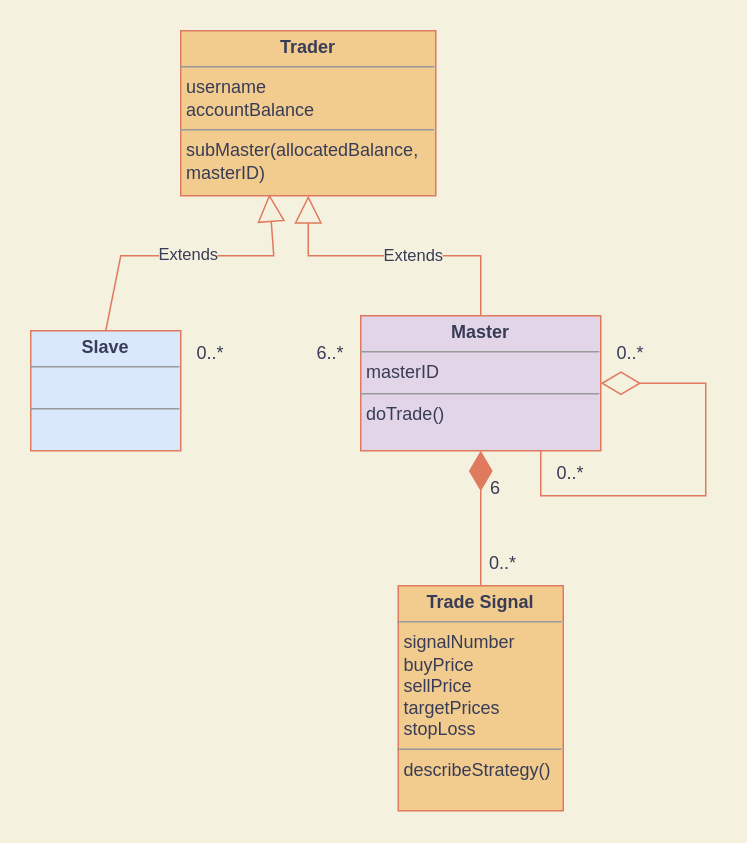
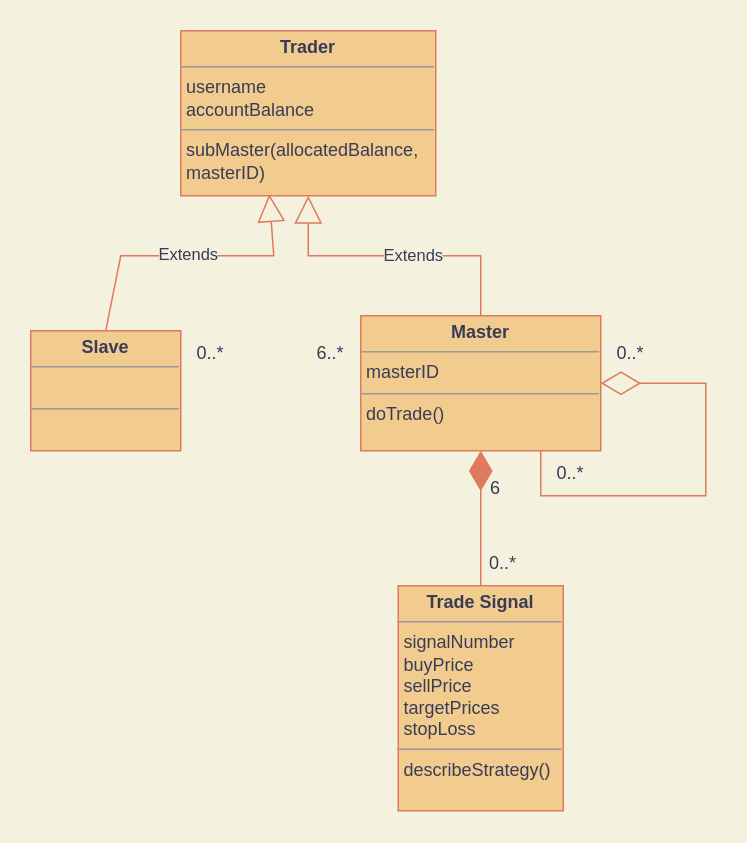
(481, 383) -> (481, 383)
(106, 391) -> (106, 391)
